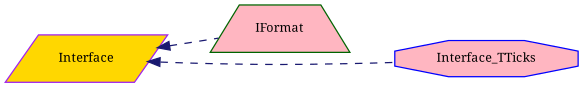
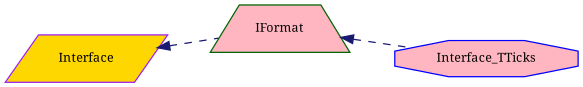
(278, 65) -> (382, 44)
